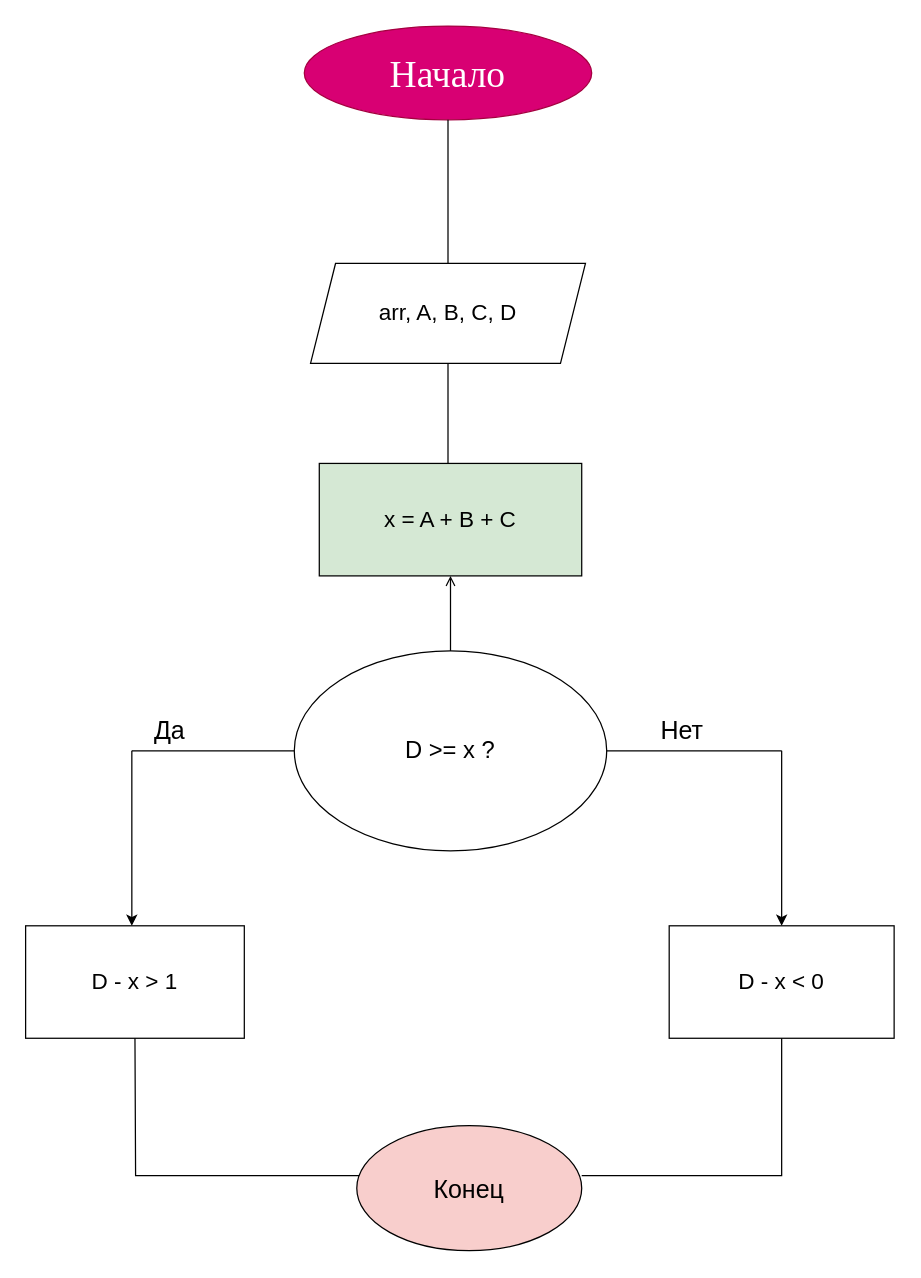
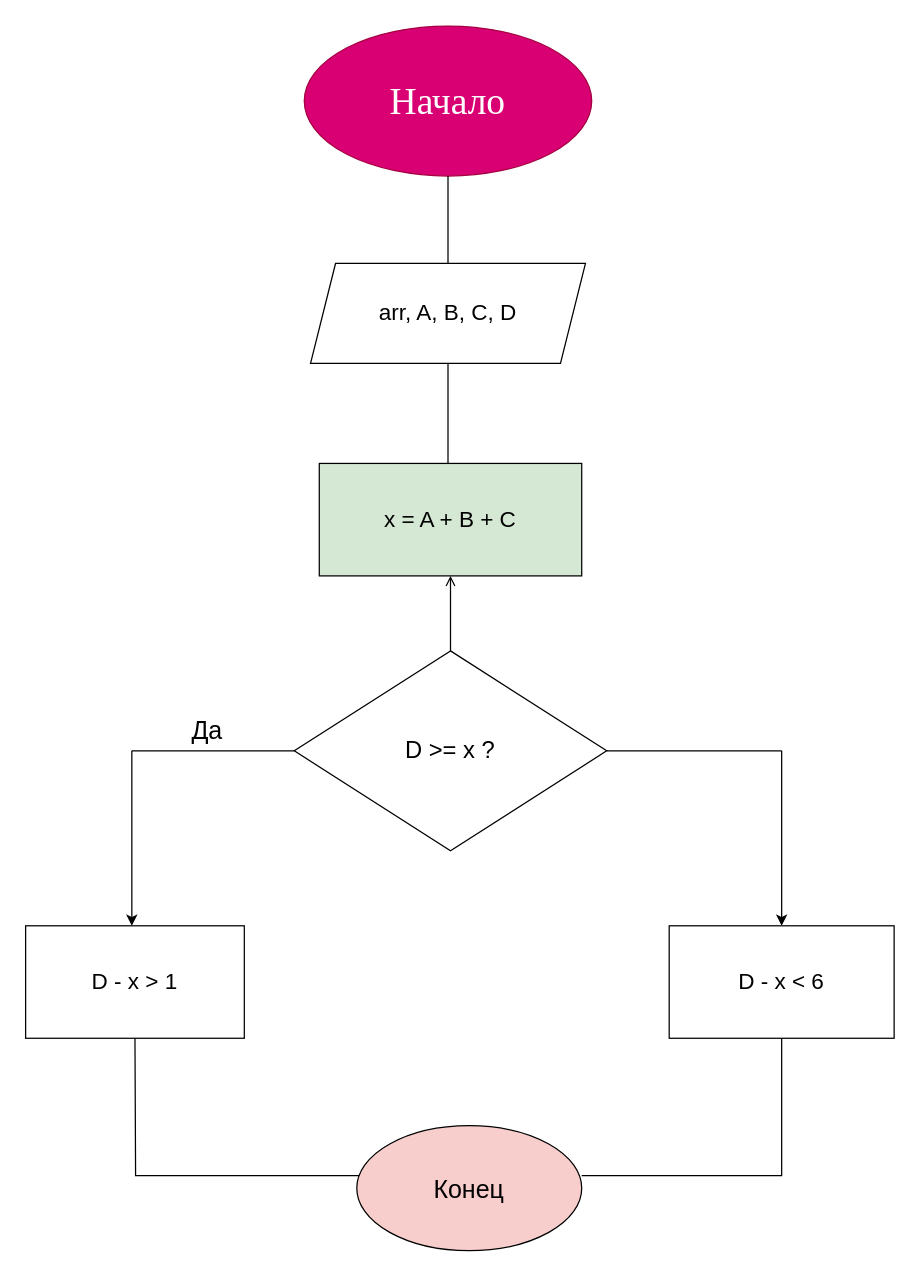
(448, 73) -> (448, 101)
(169, 729) -> (207, 729)
(682, 729) -> none
(451, 751) -> (451, 751)
(782, 982) -> (782, 982)
